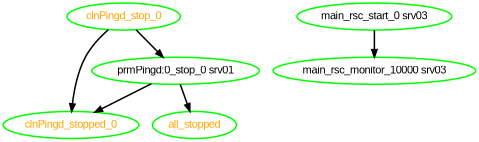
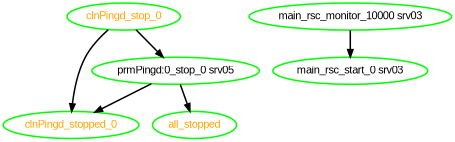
(374, 40) -> (350, 40)
(176, 71) -> (176, 71)
